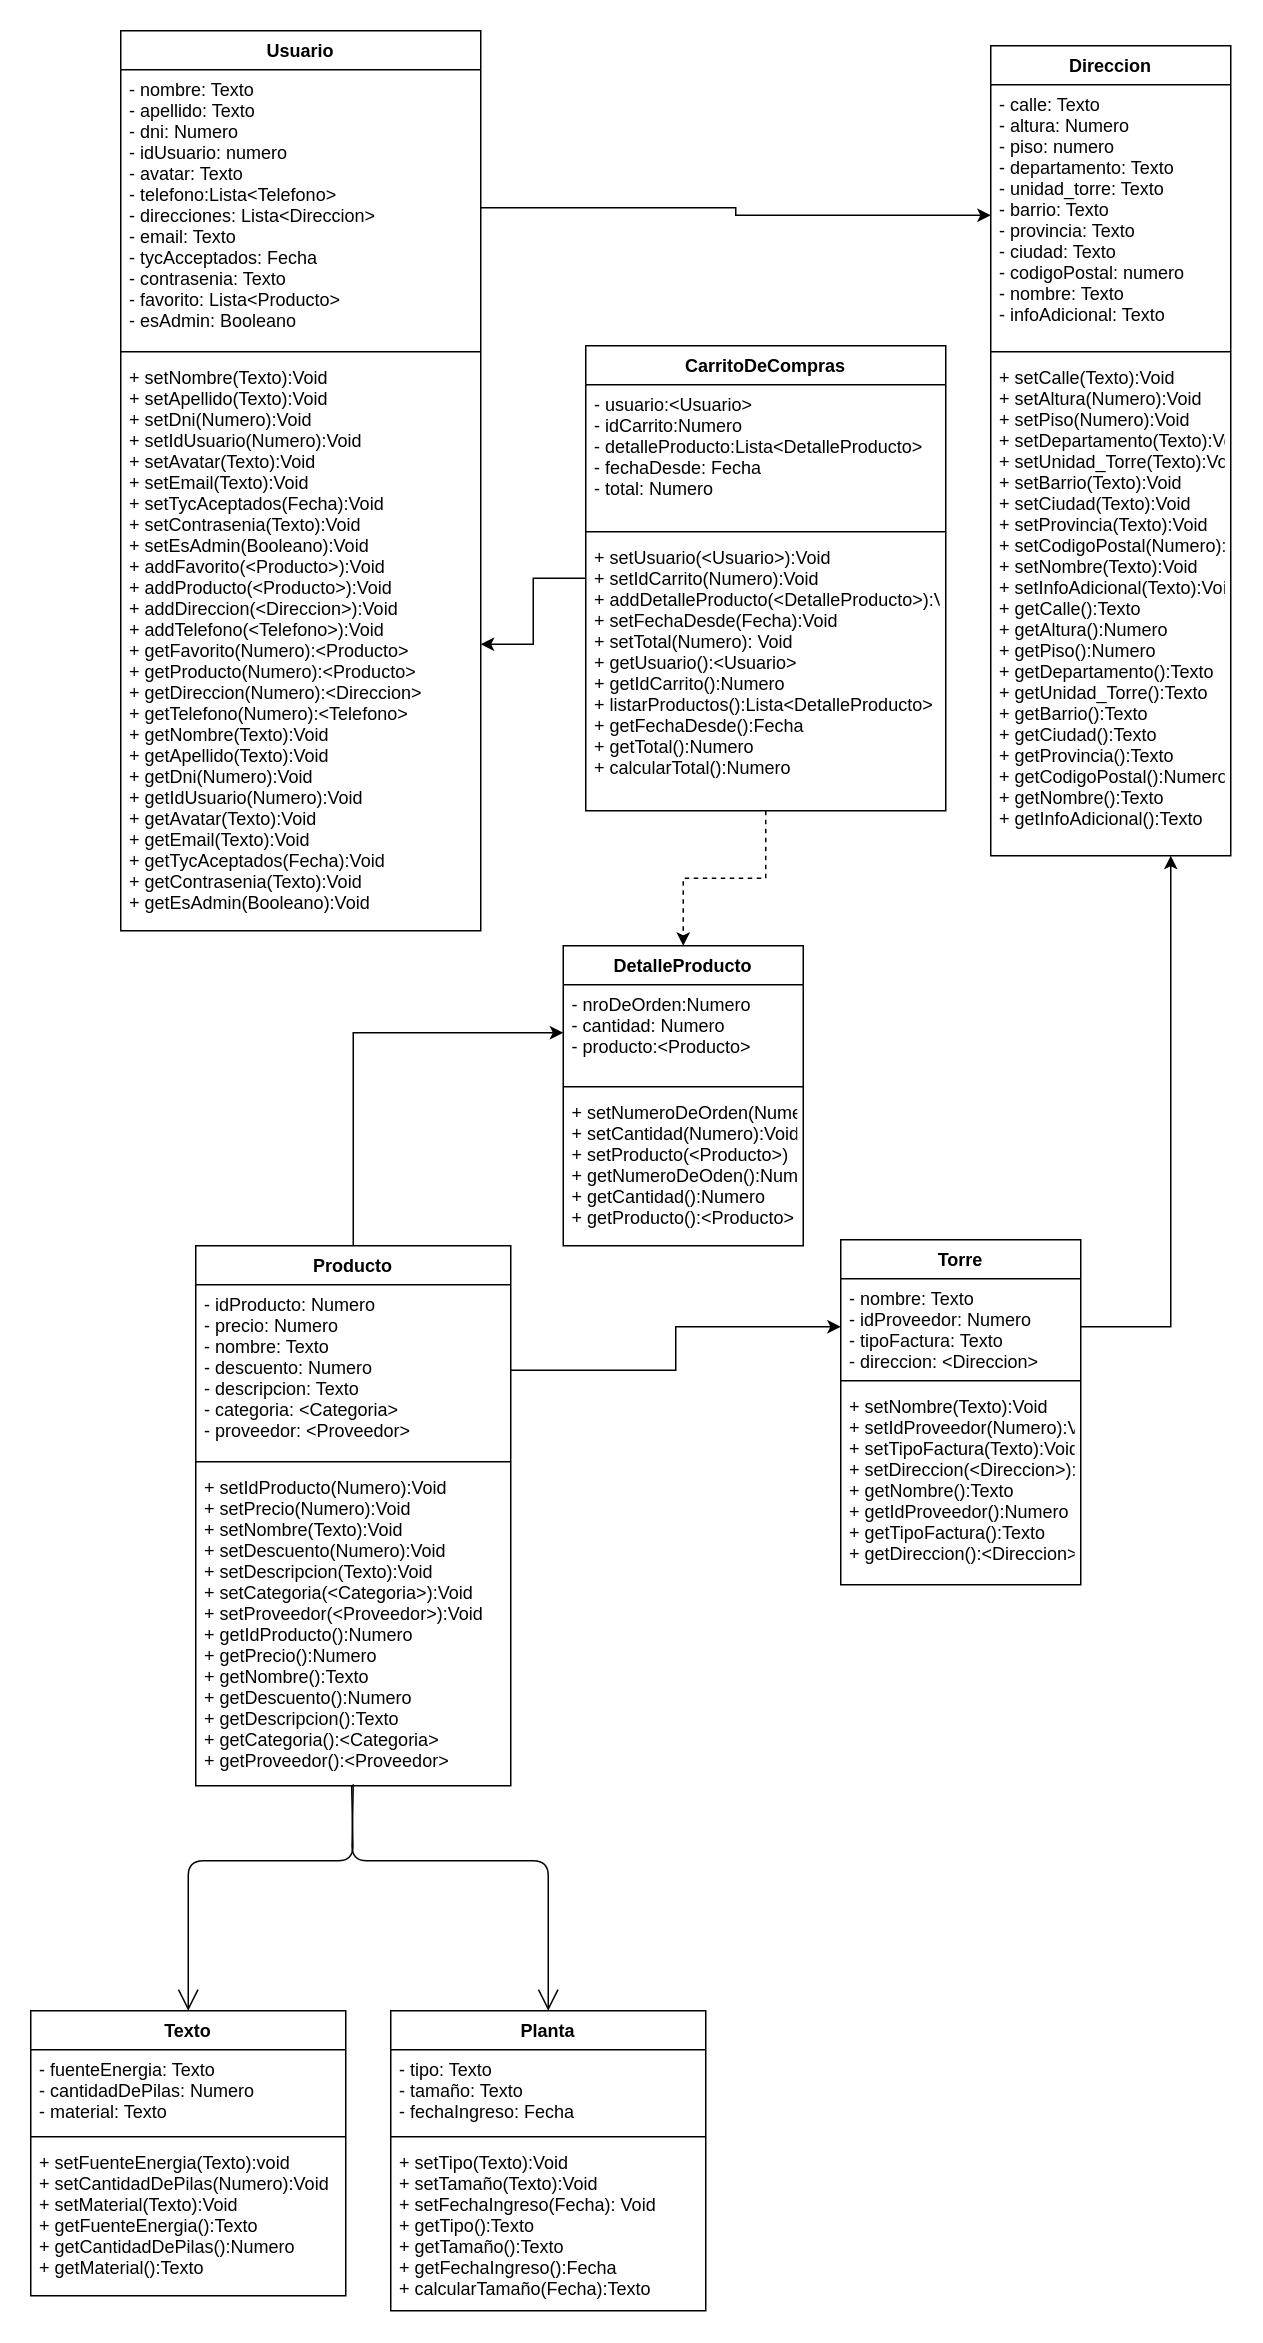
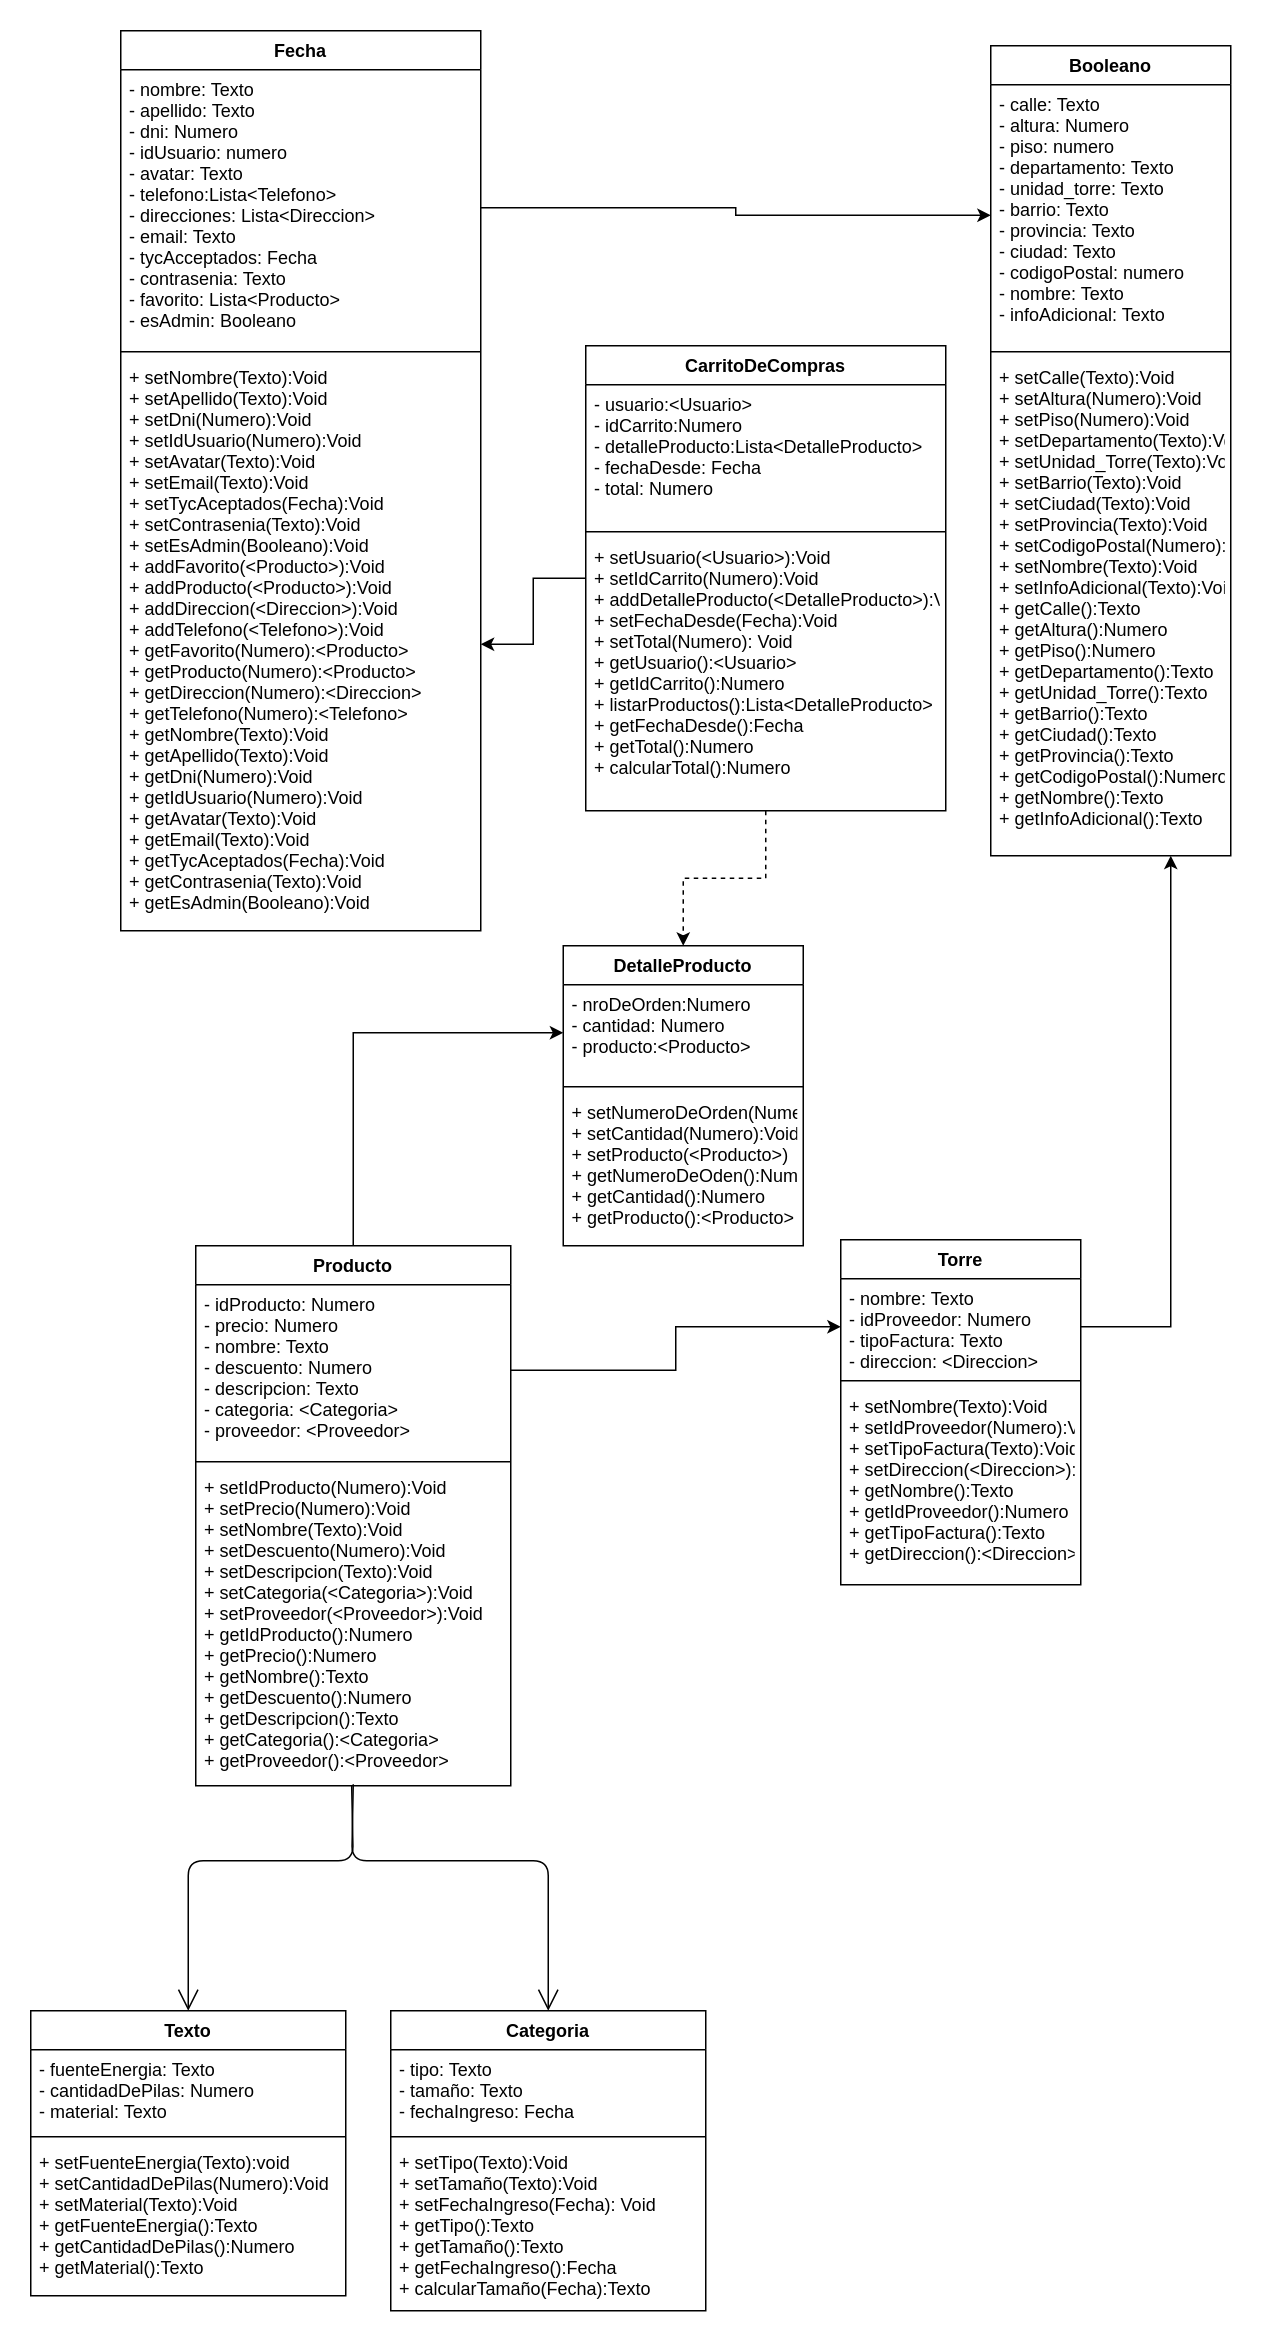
(300, 51) -> (300, 51)
(1110, 66) -> (1110, 66)
(548, 2031) -> (548, 2031)
